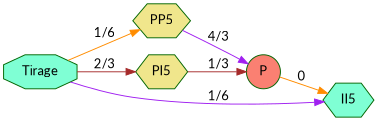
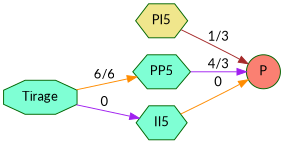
(162, 21) -> (162, 72)
(105, 34) -> (105, 75)
(101, 72) -> none
(299, 84) -> (210, 99)
(219, 97) -> (105, 102)
